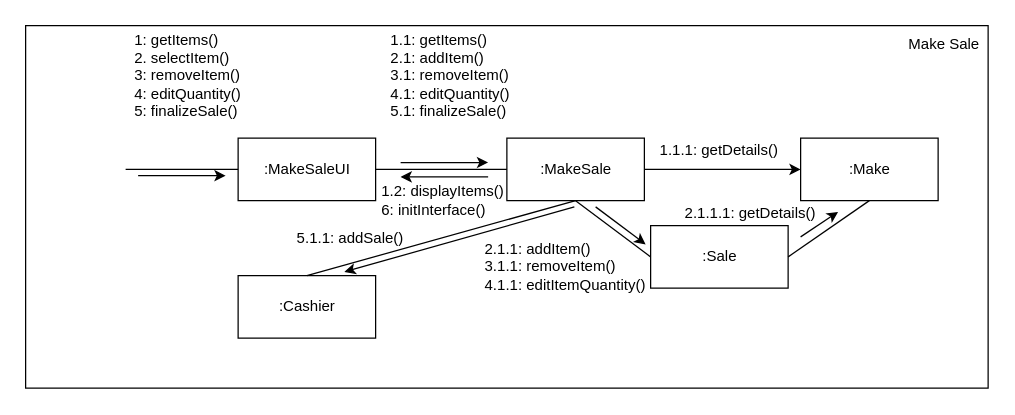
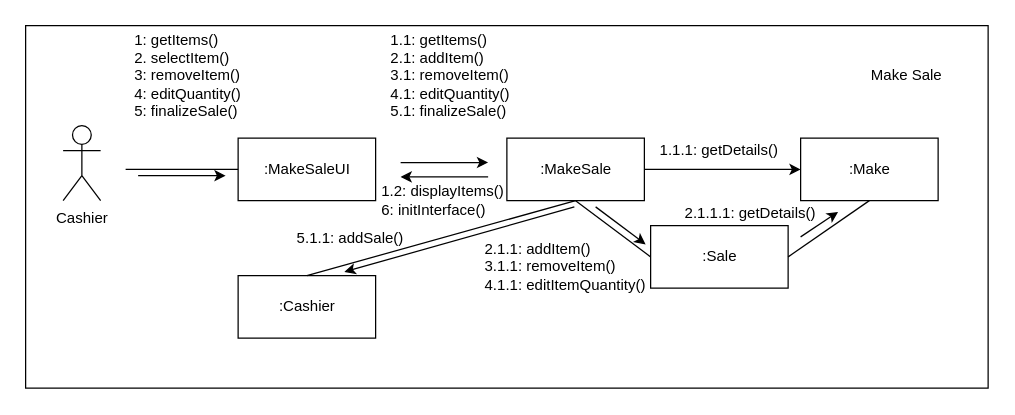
(944, 44) -> (907, 76)
none -> (82, 163)
(442, 169) -> none
